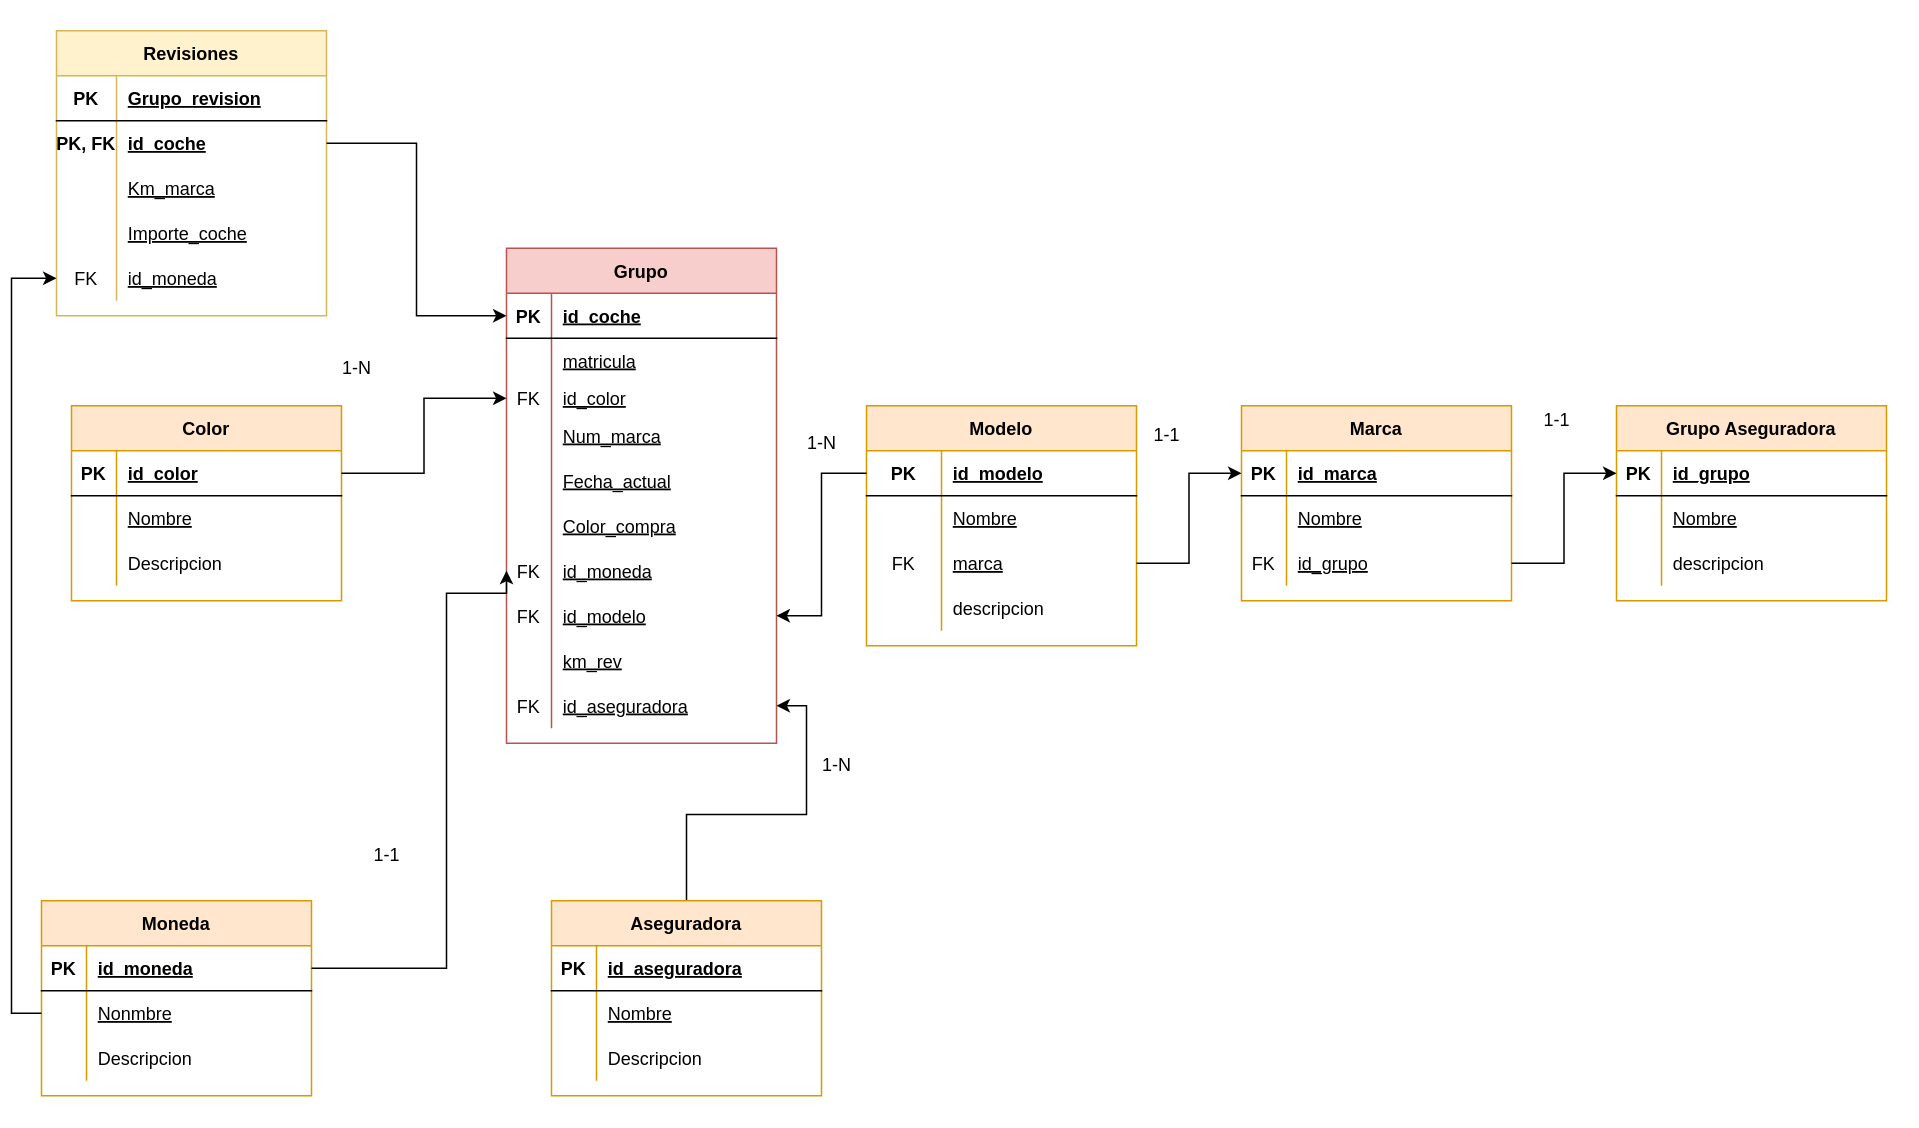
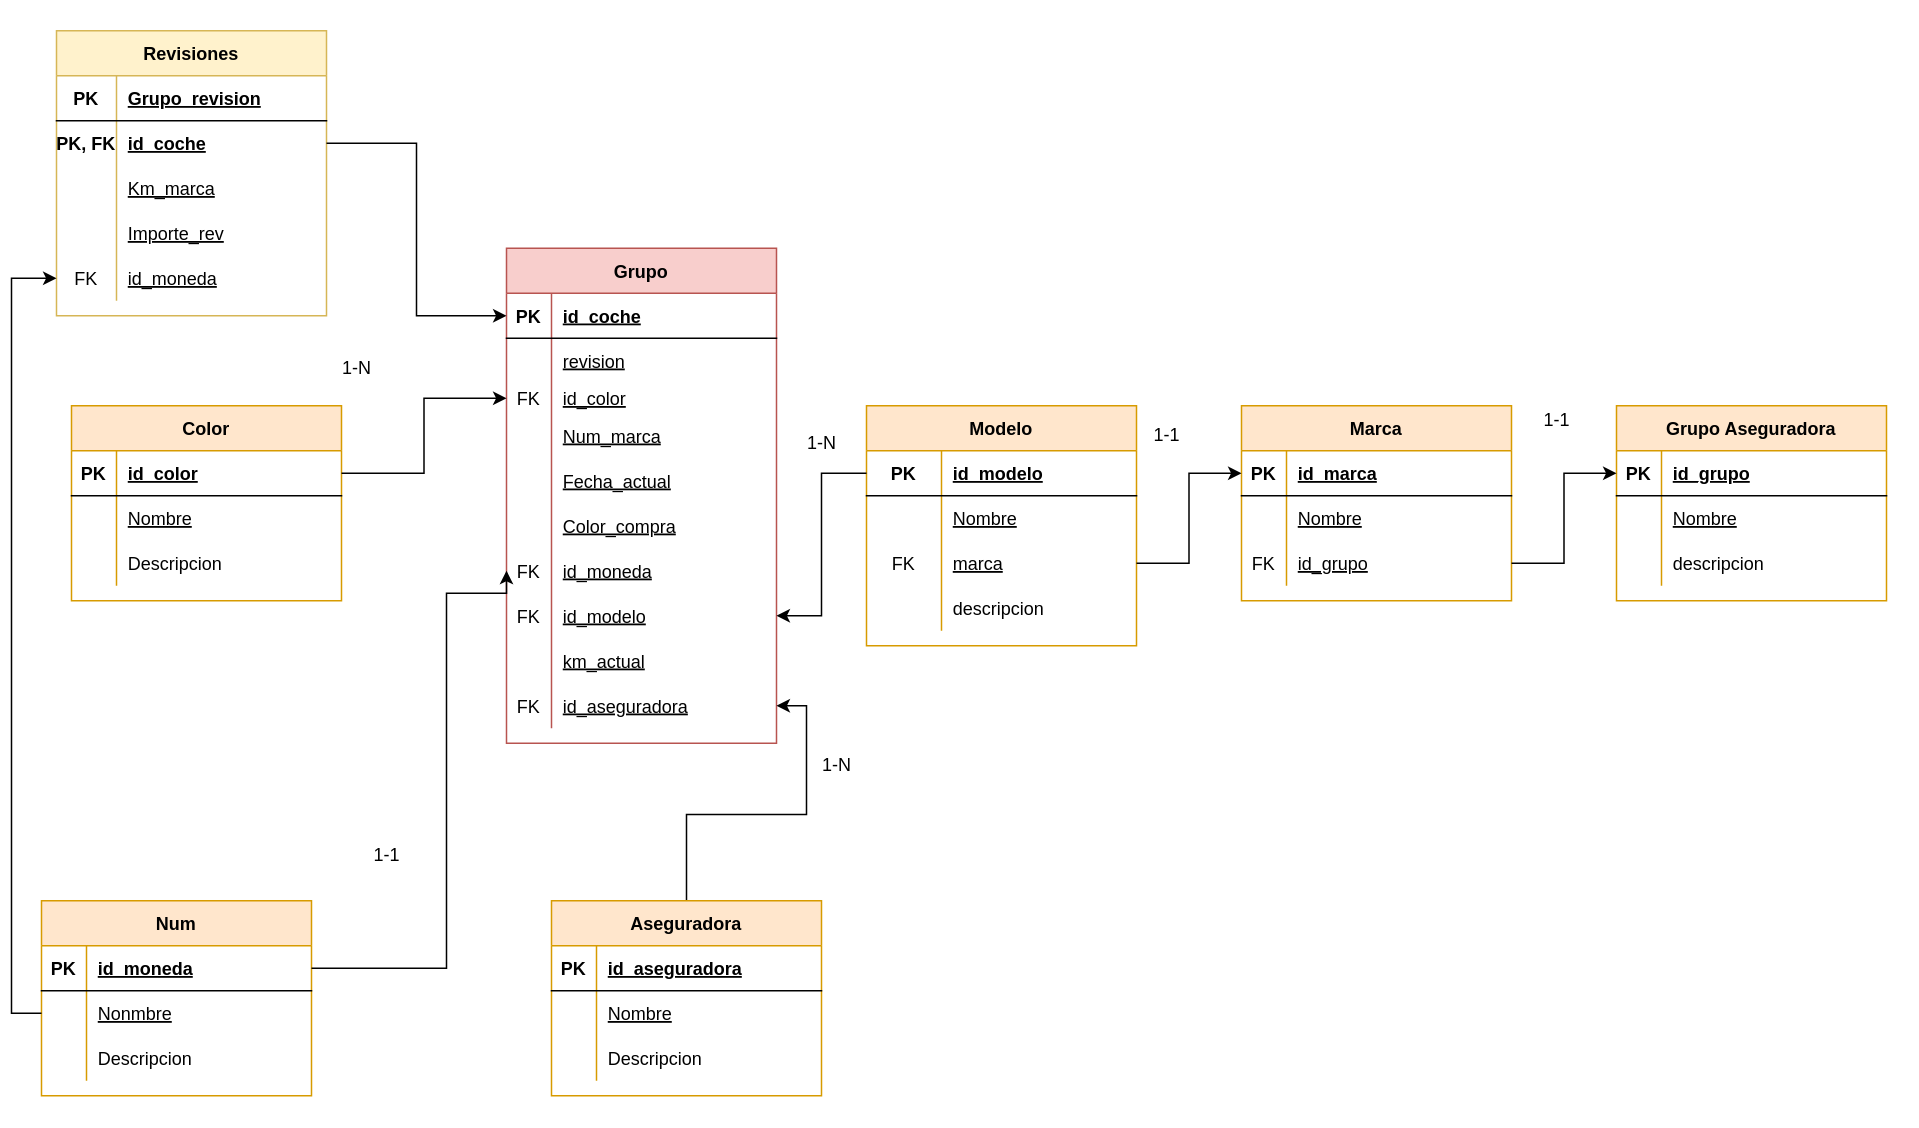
(193, 234) -> (183, 234)
(603, 362) -> (598, 362)
(593, 662) -> (606, 662)
(176, 924) -> (176, 924)
